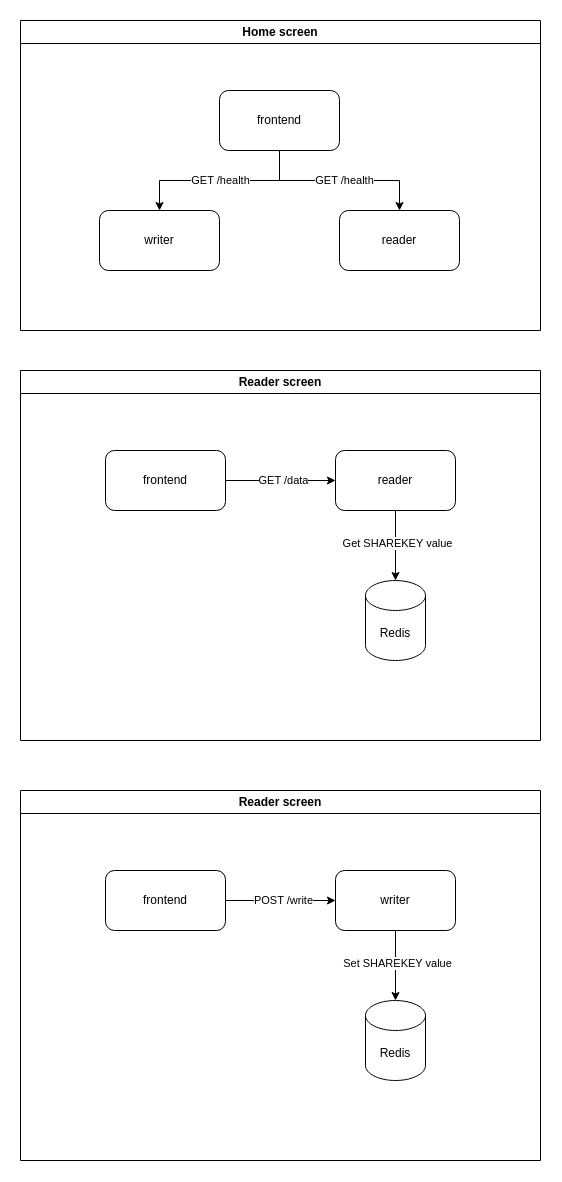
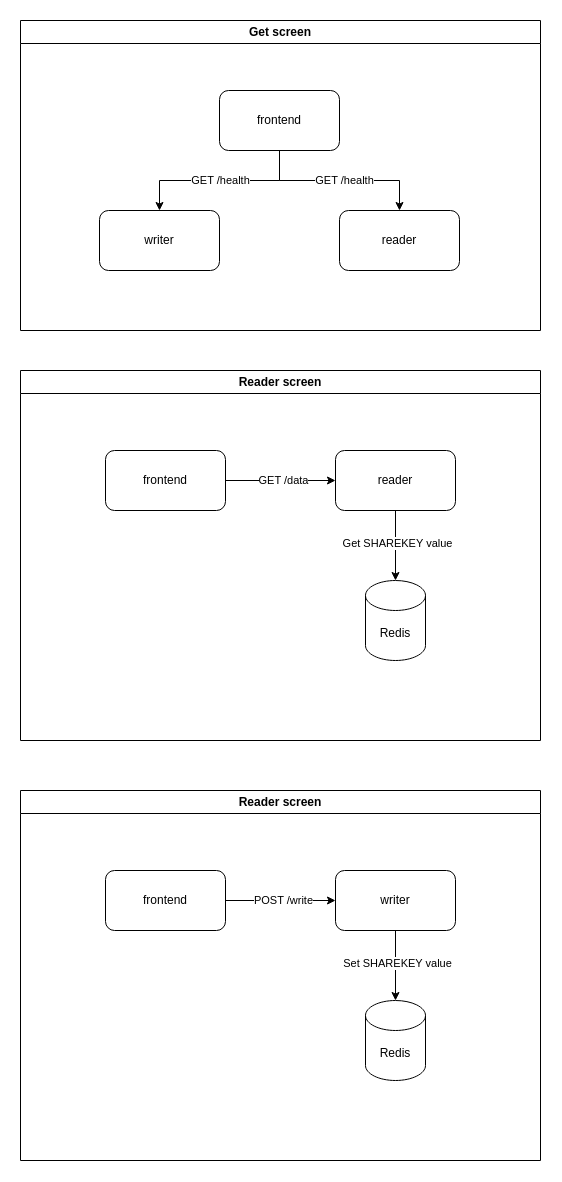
(281, 33) -> (281, 33)
